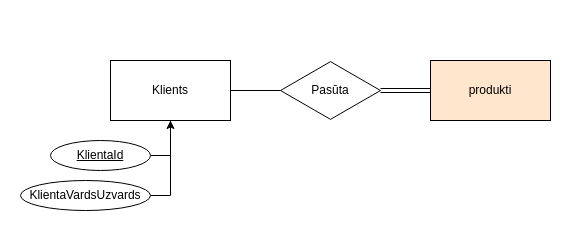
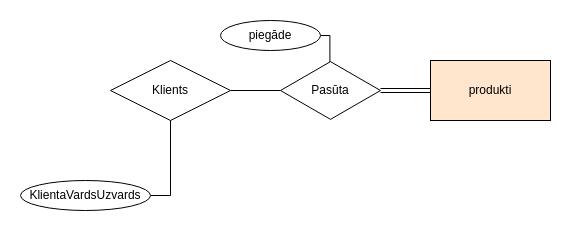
none -> (271, 36)
none -> (330, 44)
(171, 91) -> (171, 91)
(101, 156) -> none
(160, 156) -> none
